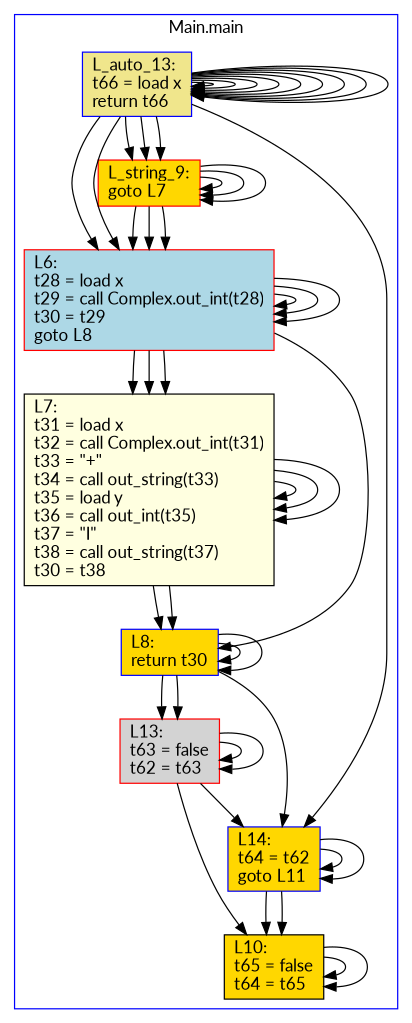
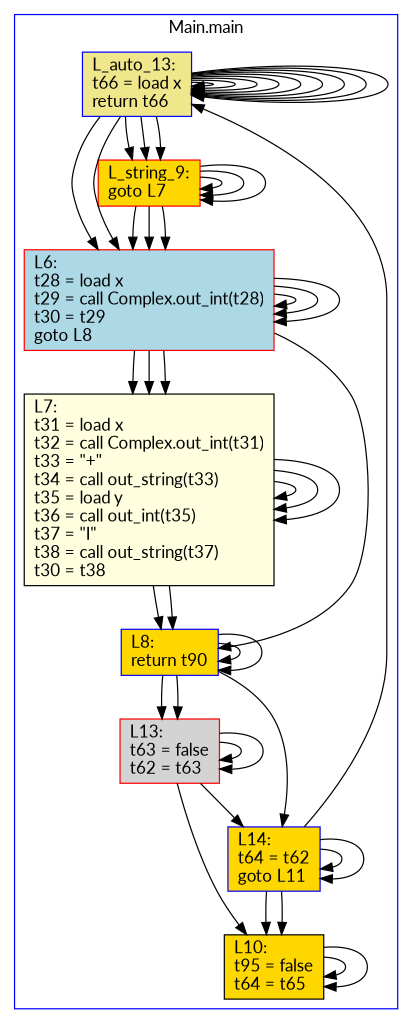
(387, 422) -> (387, 435)
(170, 652) -> (170, 652)
(274, 967) -> (274, 967)
